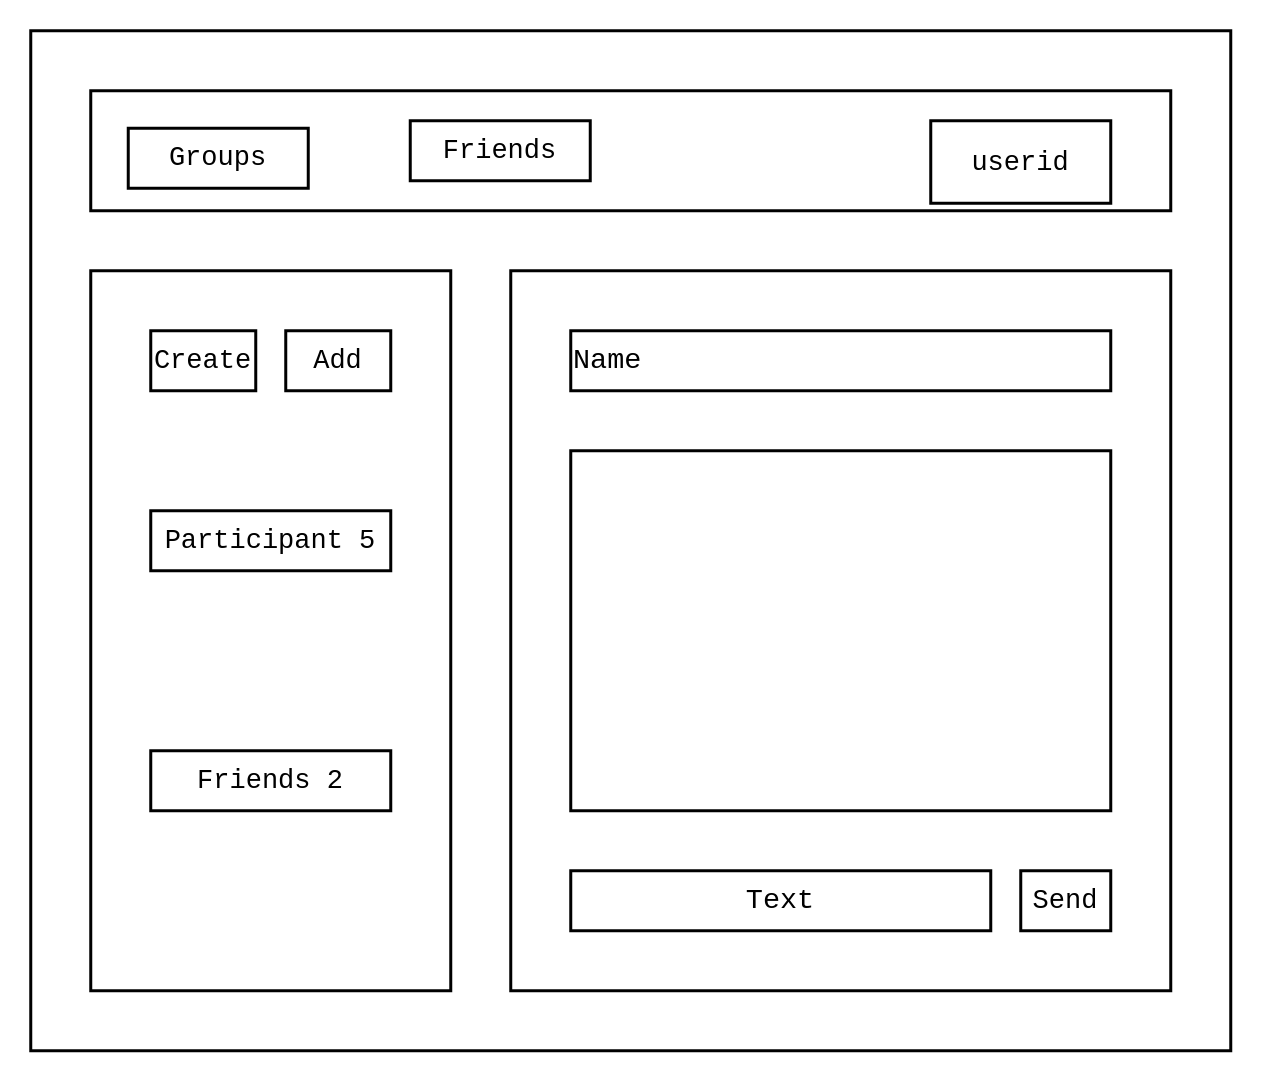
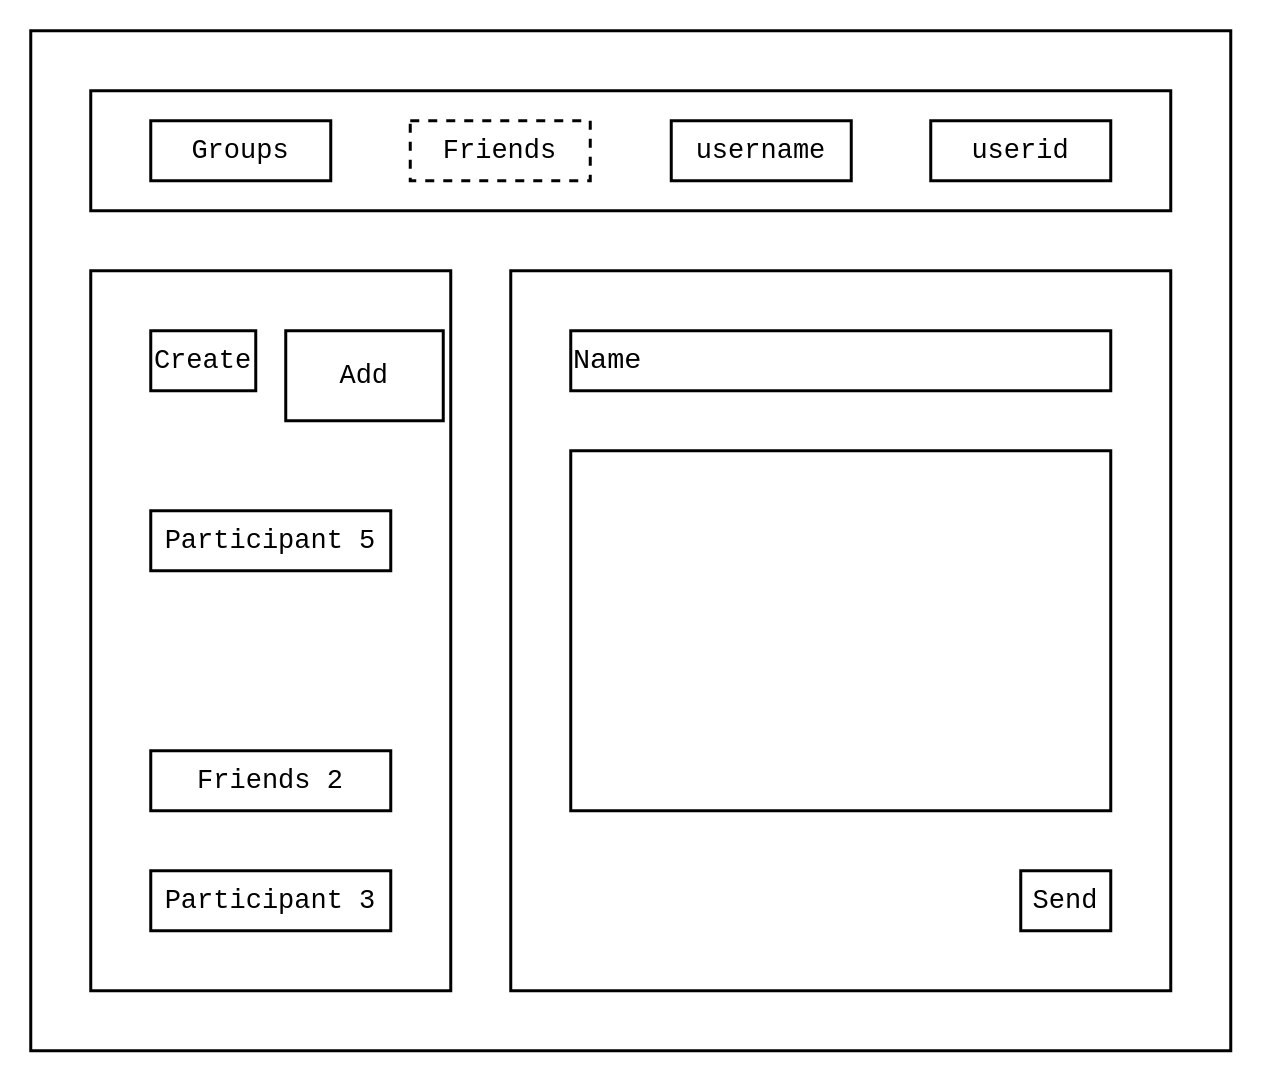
(500, 151) -> (500, 151)
none -> (761, 151)
(218, 158) -> (241, 151)
(1021, 162) -> (1021, 151)
(338, 361) -> (365, 376)
none -> (271, 901)
(781, 901) -> none
